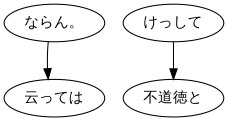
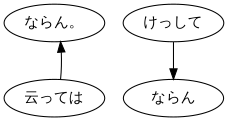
(47, 55) -> (61, 66)
(173, 98) -> (173, 98)
